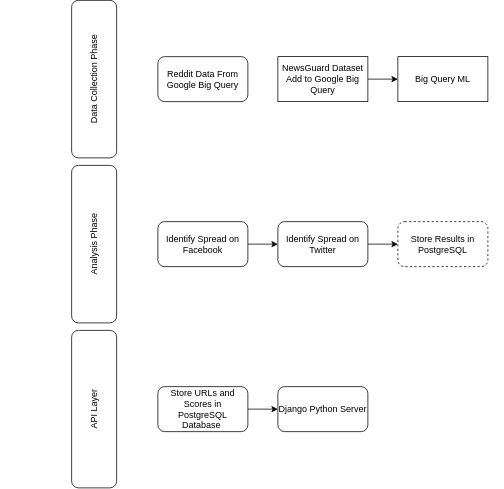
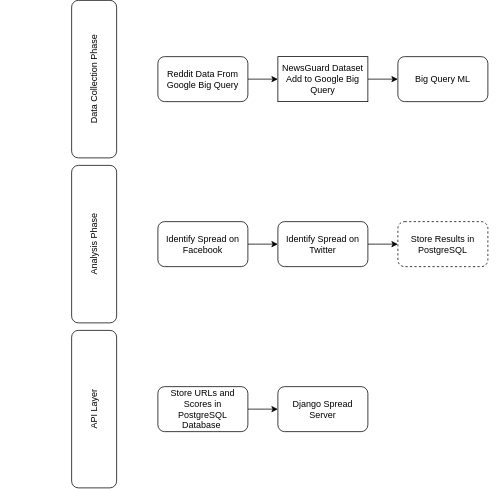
none -> (271, 79)
(443, 79) -> (443, 79)
(323, 409) -> (323, 409)
